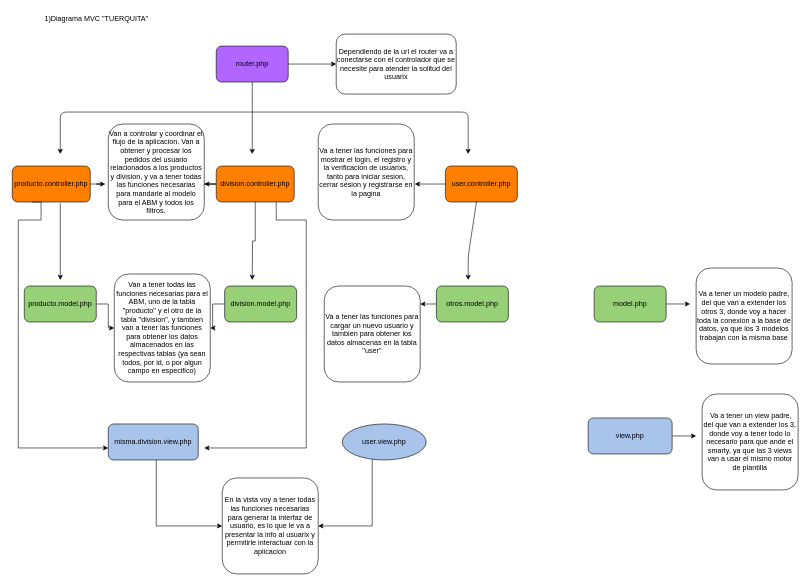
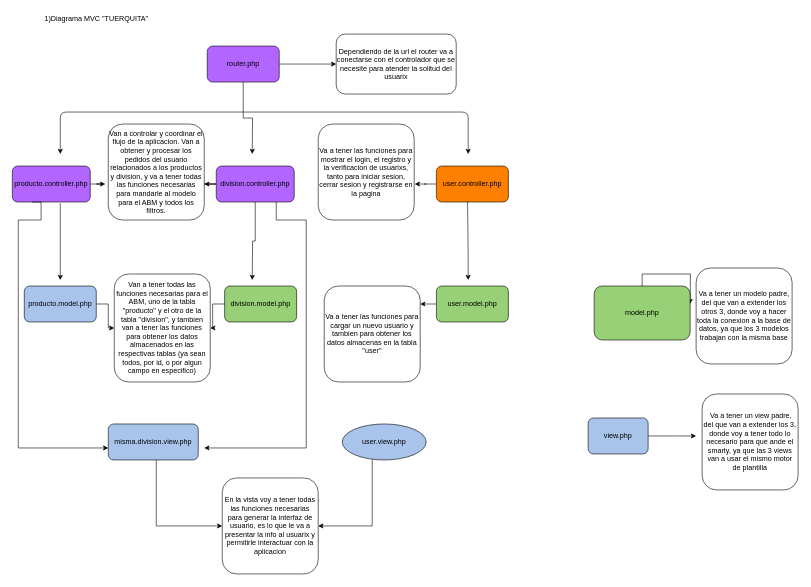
(252, 64) -> (243, 64)
(51, 184) -> (51, 184)
(255, 184) -> (255, 184)
(482, 184) -> (473, 184)
(60, 304) -> (60, 304)
(473, 304) -> (473, 304)
(630, 304) -> (642, 313)
(630, 436) -> (618, 436)
